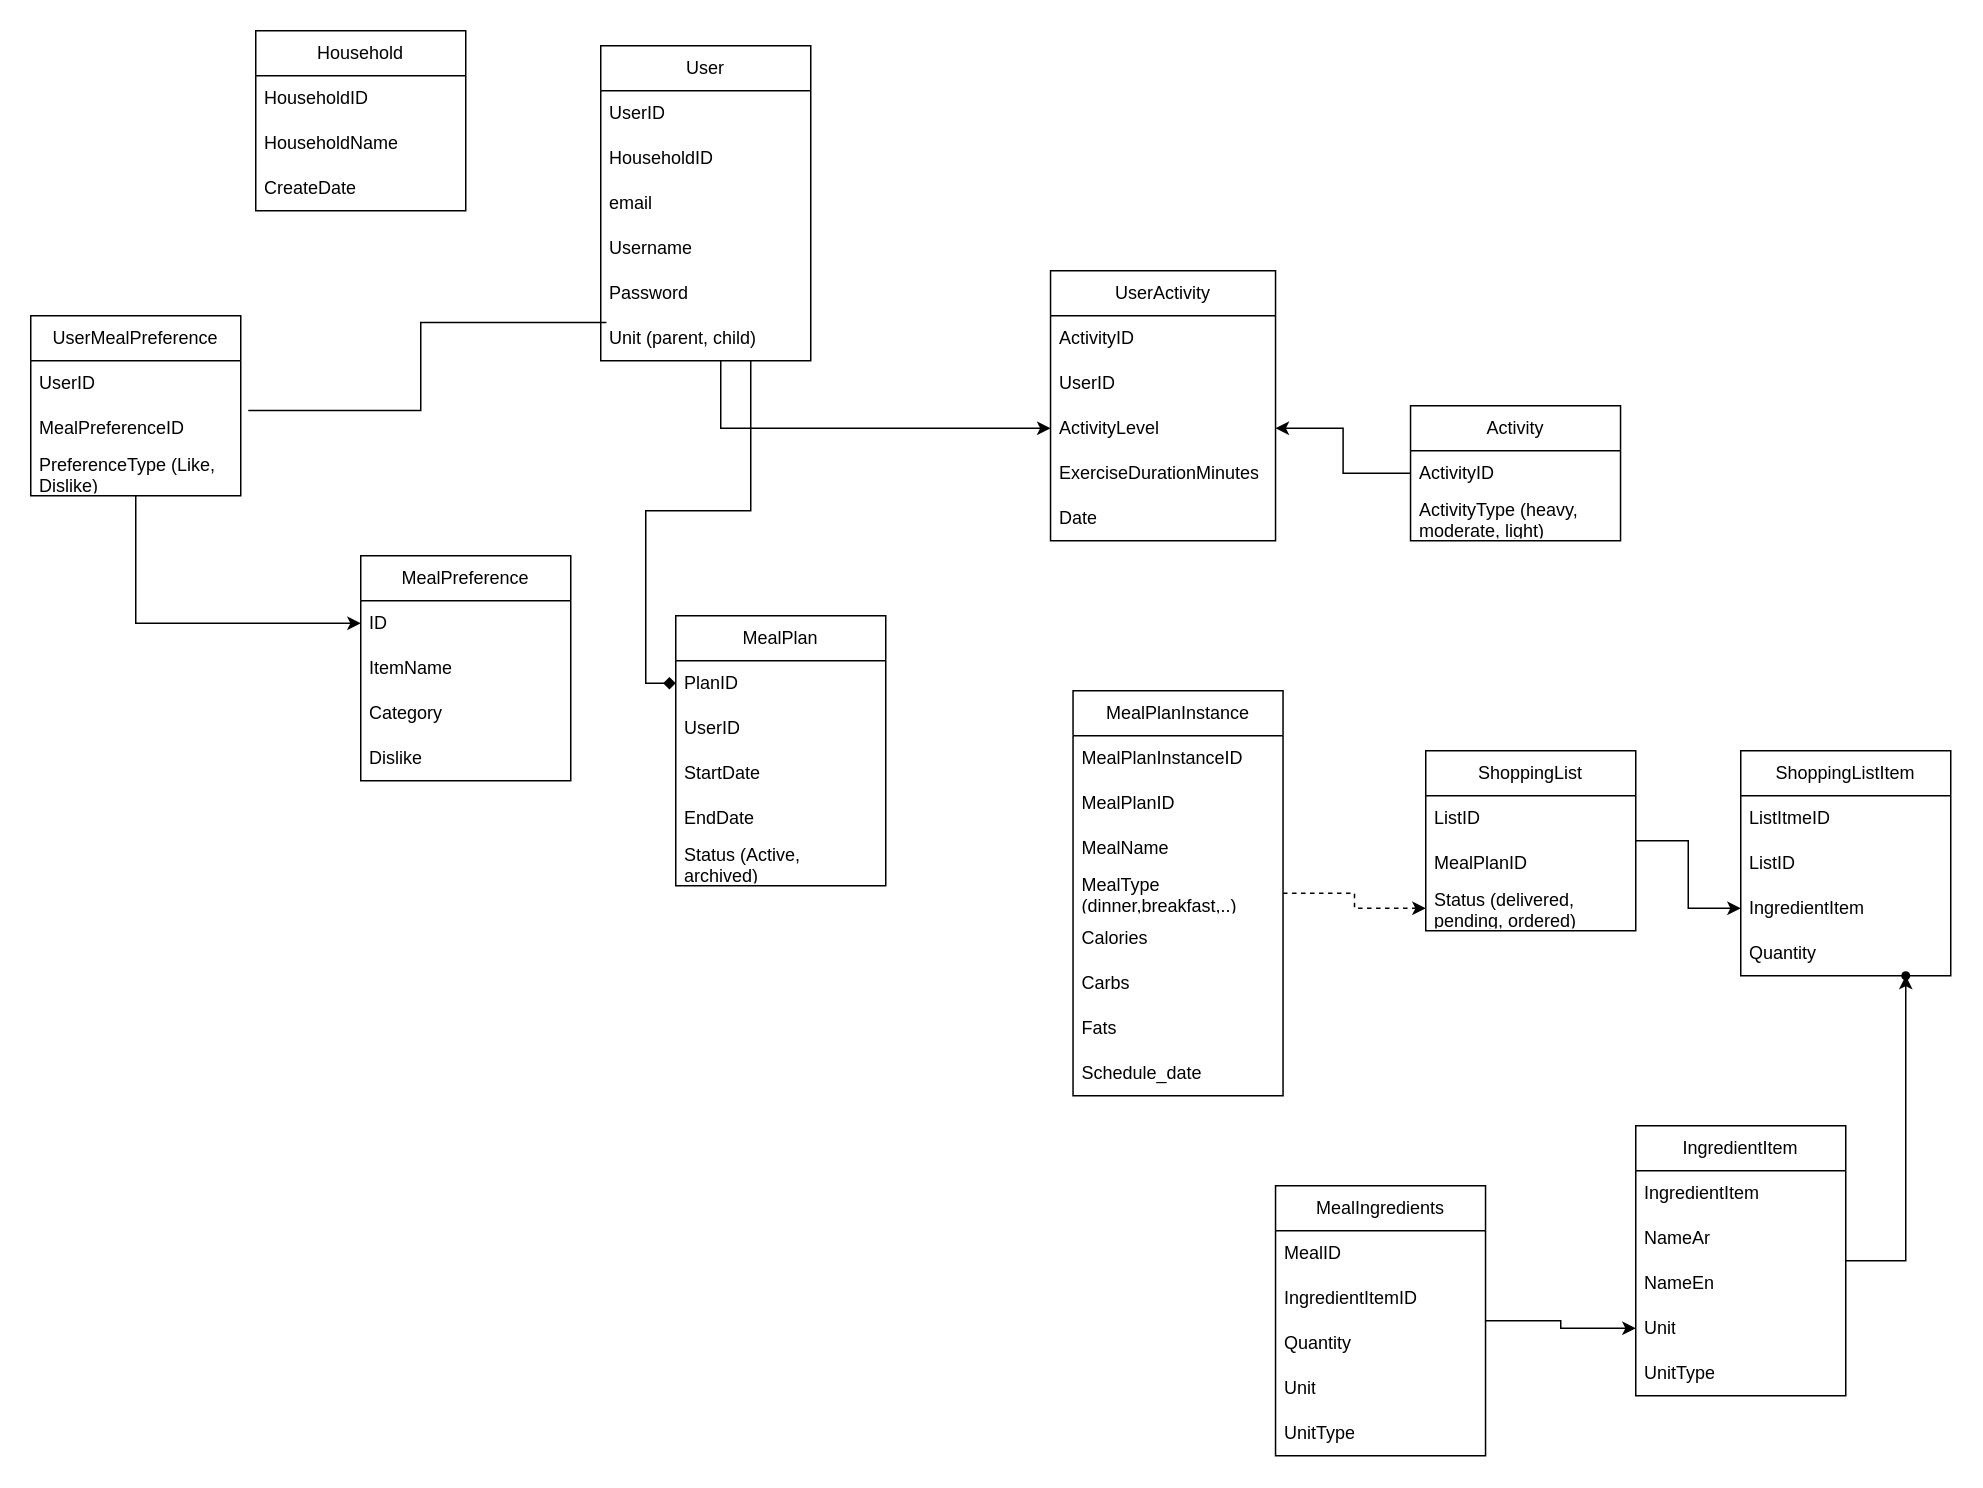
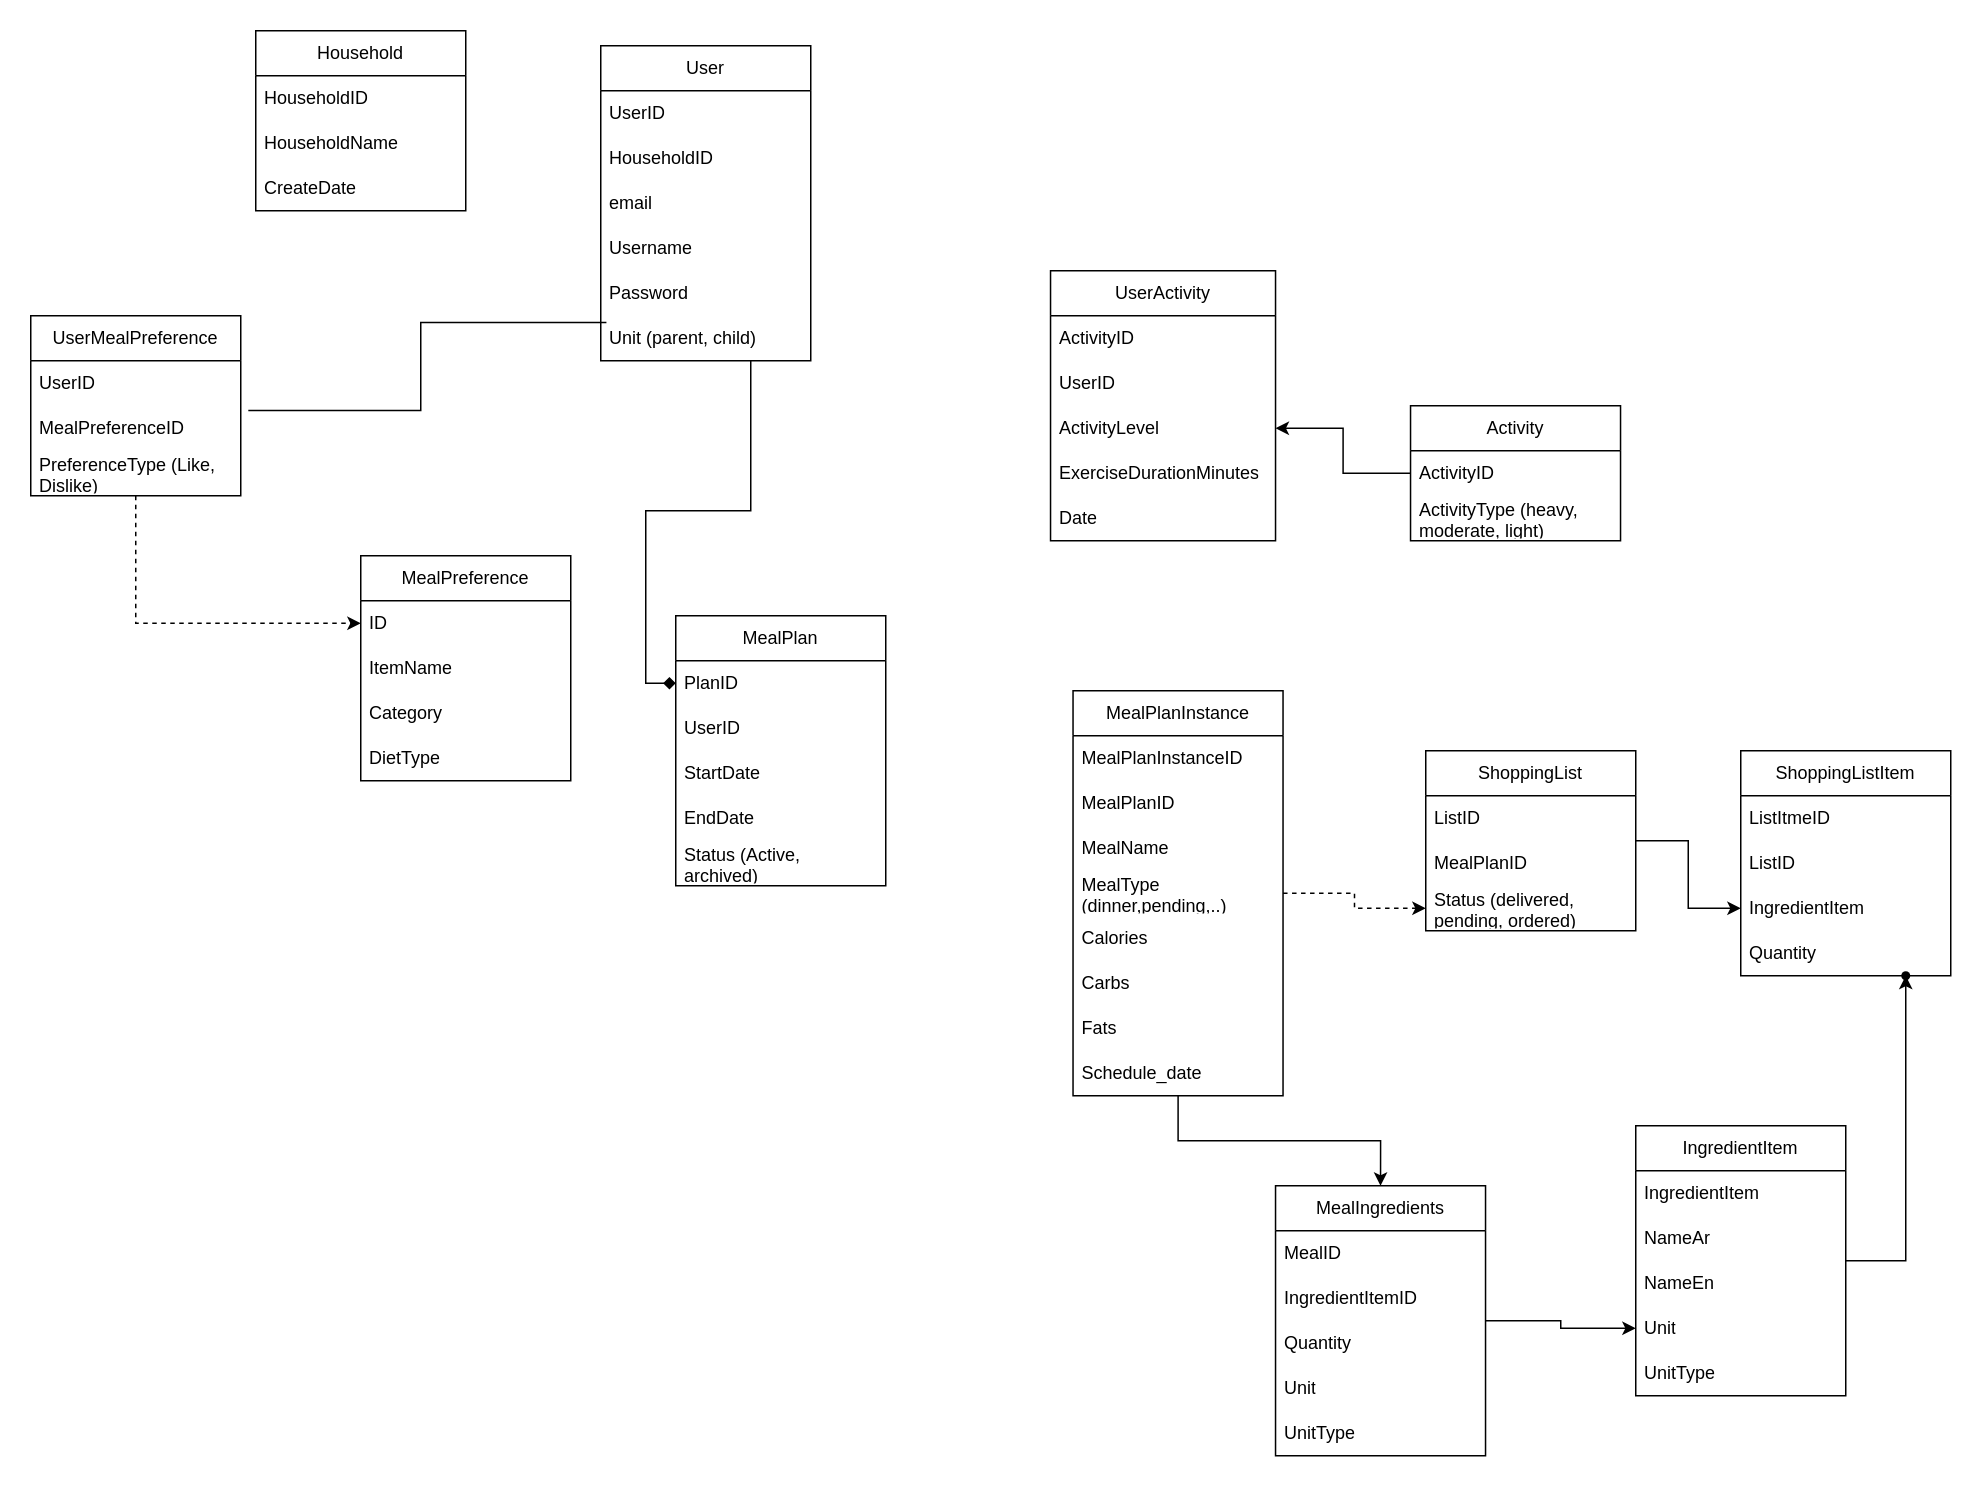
(848, 428) -> none
(180, 623) -> (180, 623)
(398, 758) -> (408, 758)
(1180, 893) -> (1180, 893)
none -> (1275, 1141)
